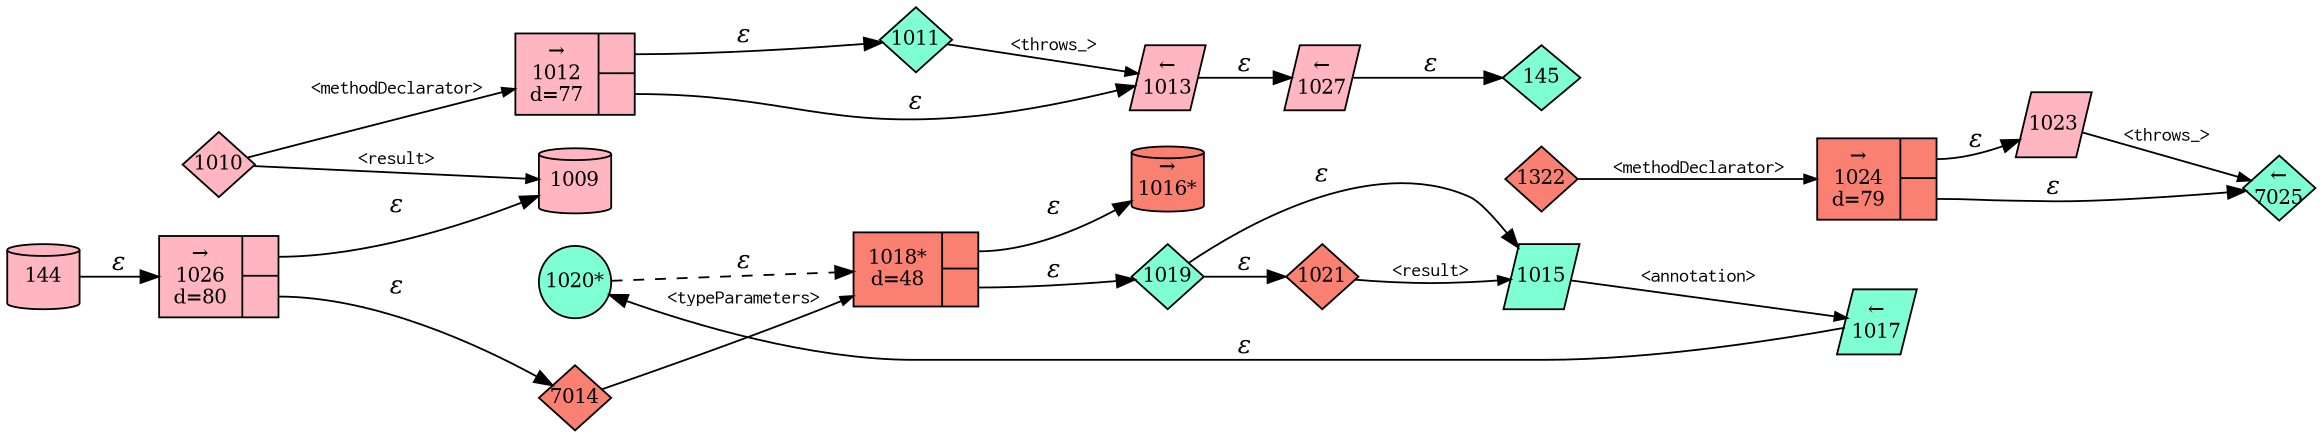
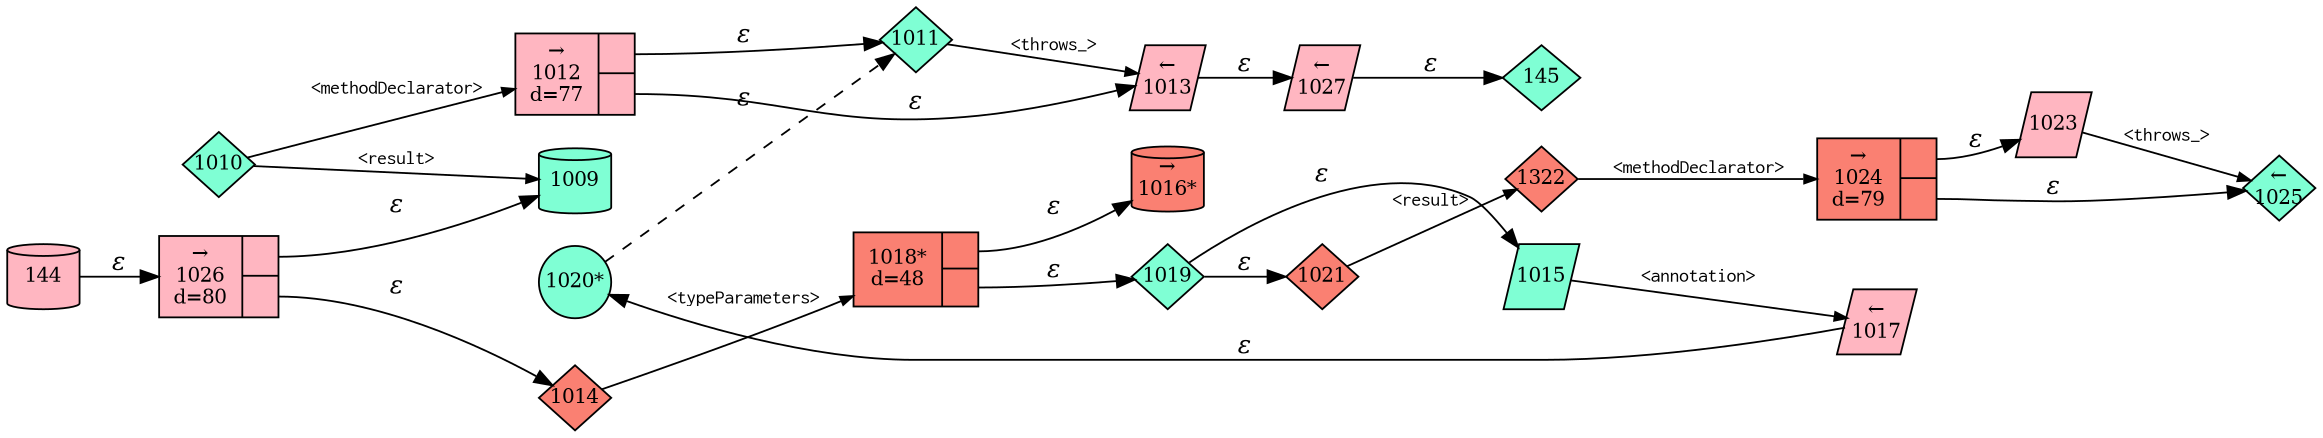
(219, 165) -> (219, 165)
(575, 181) -> (575, 181)
(2279, 188) -> (2279, 188)
(723, 277) -> (742, 163)
(1426, 283) -> (1426, 230)
(1877, 322) -> (1877, 322)
(575, 398) -> (575, 398)
